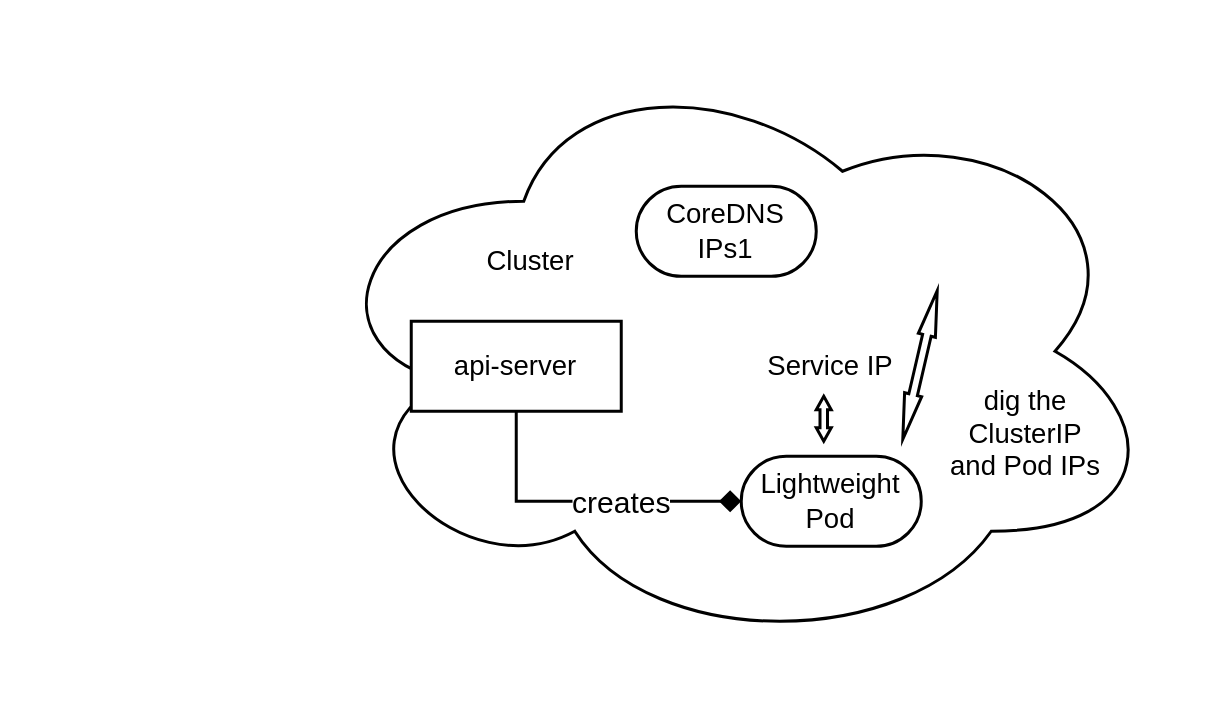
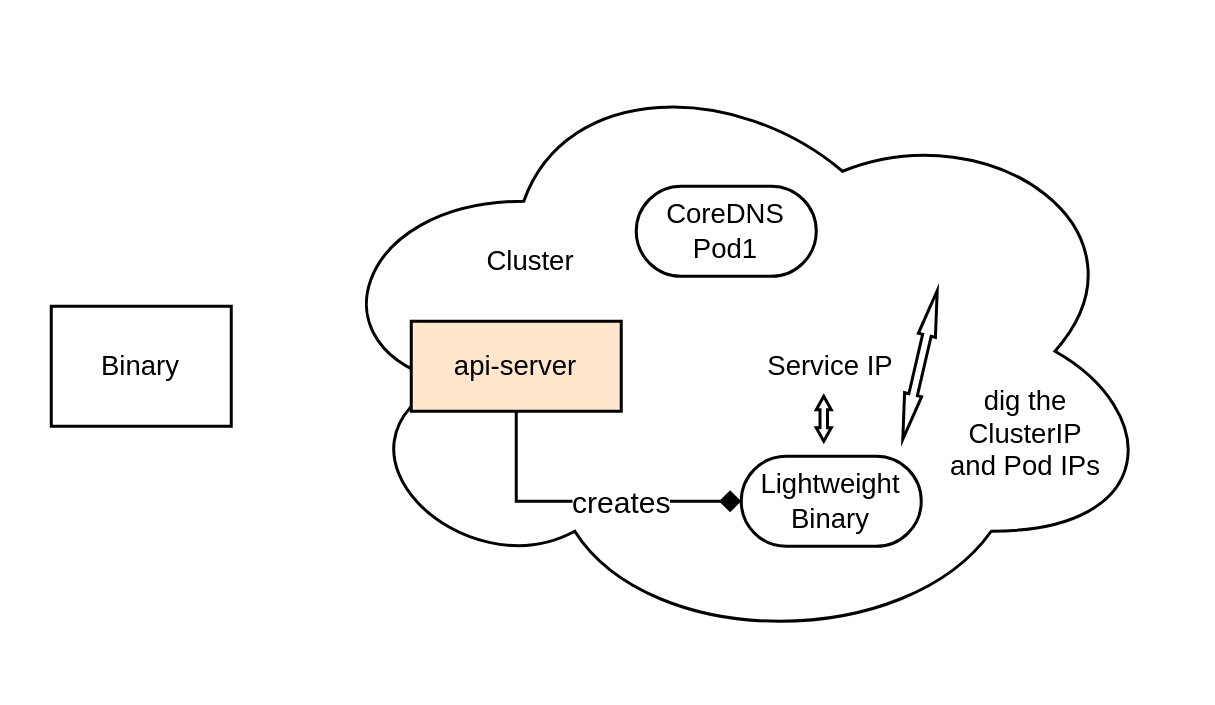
(726, 231) -> (726, 231)
none -> (141, 366)
(516, 366) -> (516, 366)
(831, 501) -> (831, 501)
